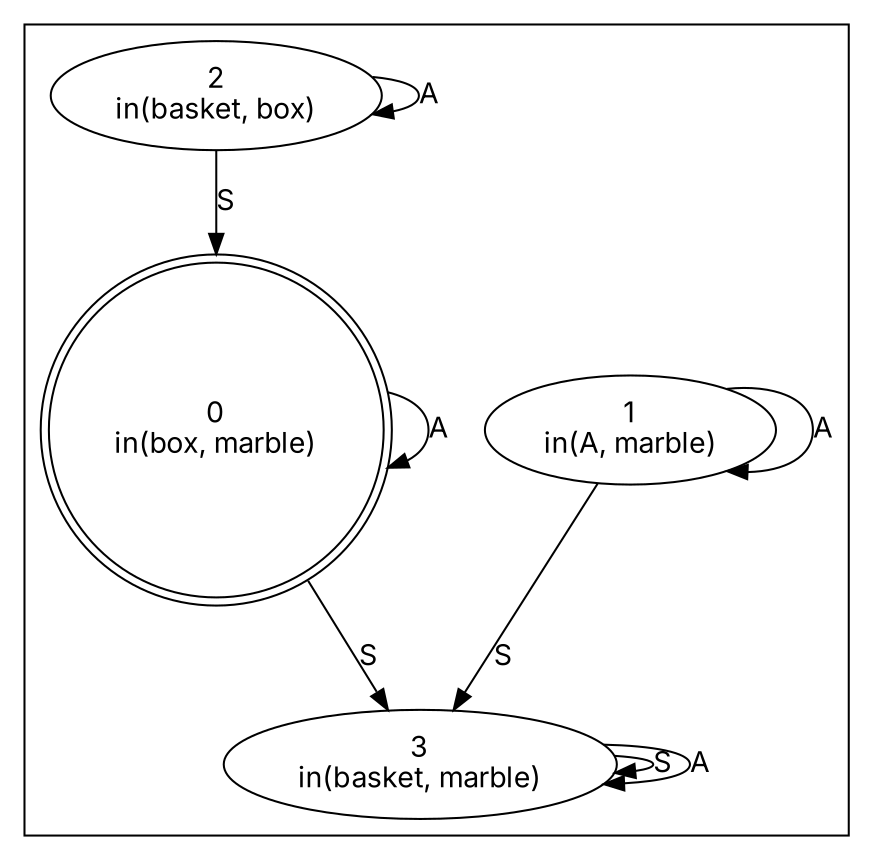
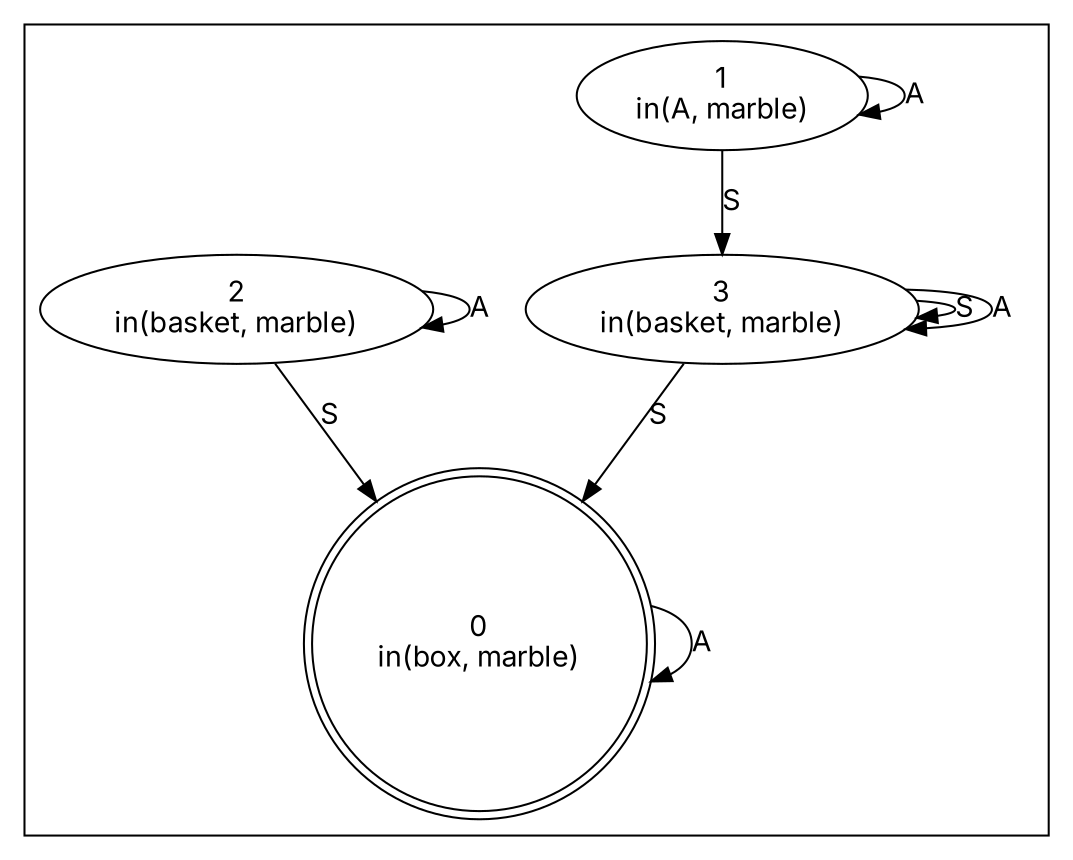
(216, 96) -> (237, 309)
(342, 636) -> (639, 424)
